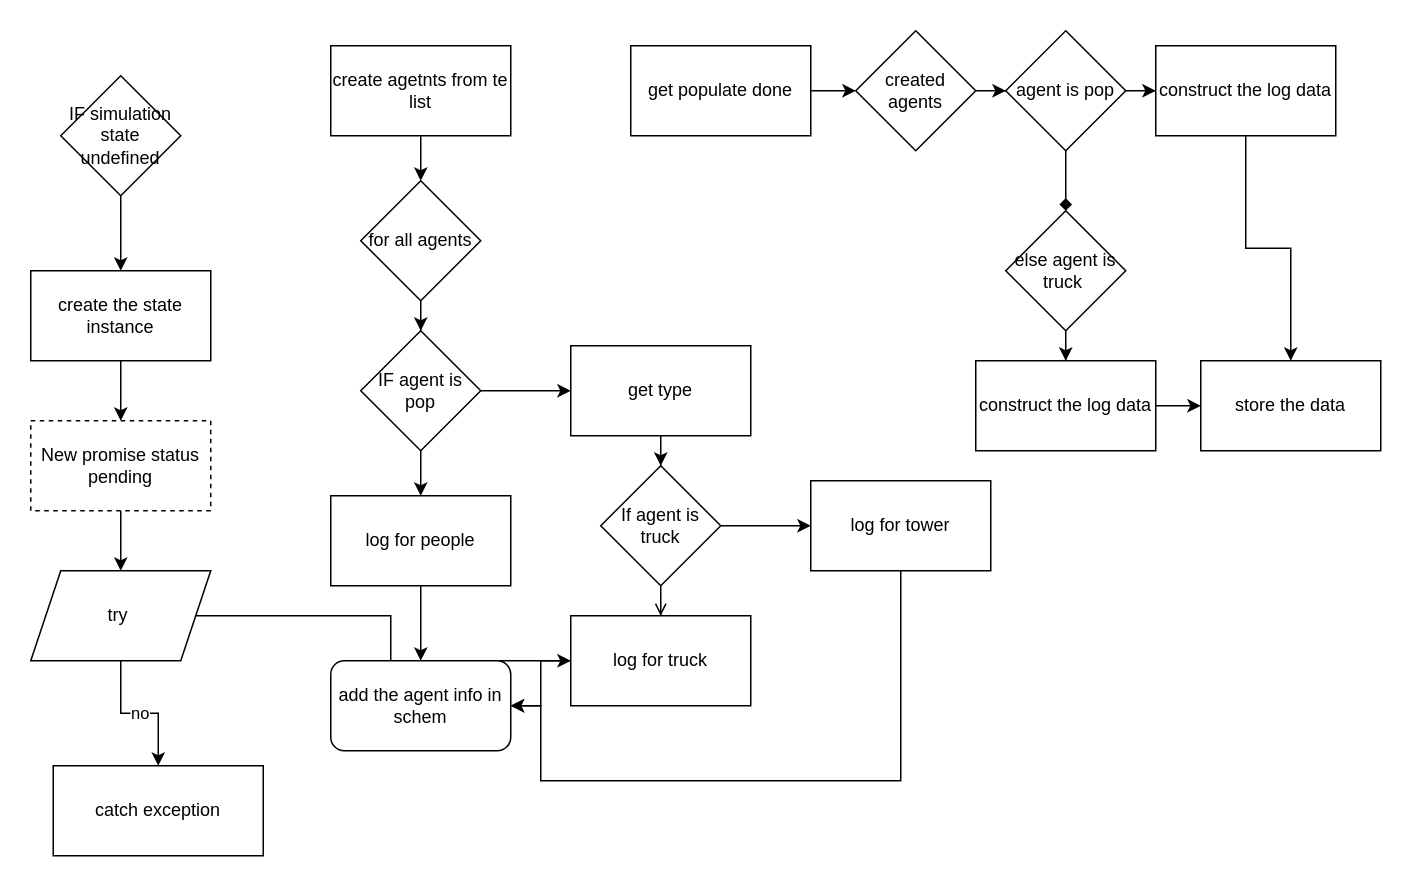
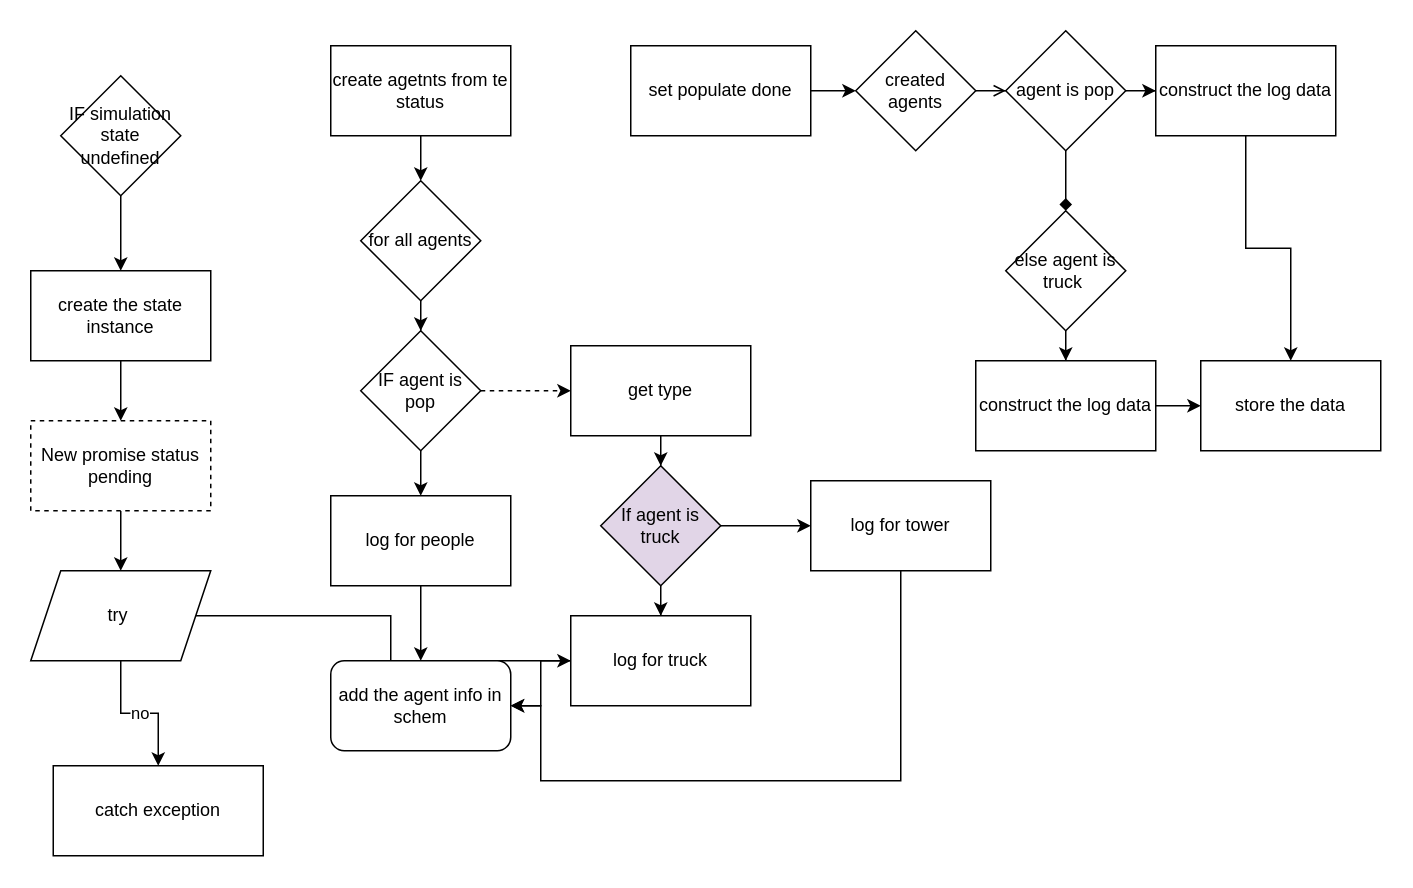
(421, 91) -> (421, 91)
(721, 91) -> (721, 91)
(994, 91) -> (996, 91)
(522, 391) -> (522, 391)
(661, 526) -> (661, 526)
(661, 606) -> (661, 604)
